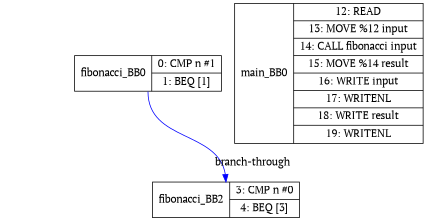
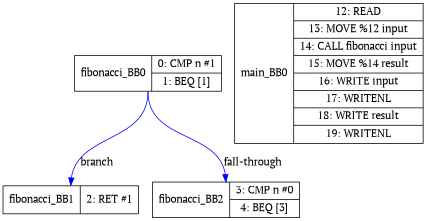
(253, 163) -> (253, 163)
none -> (71, 200)
